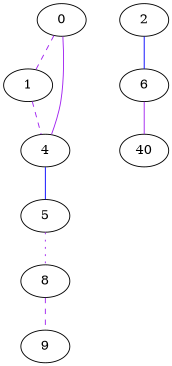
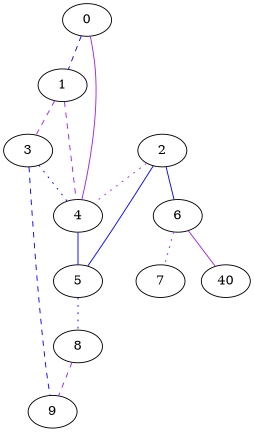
(45, 53) -> (75, 52)
none -> (28, 151)
none -> (120, 183)
none -> (121, 216)
(45, 249) -> (78, 314)
none -> (161, 281)
